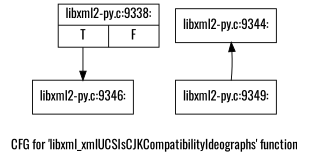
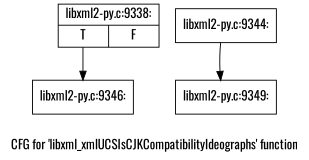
(232, 66) -> (220, 57)
